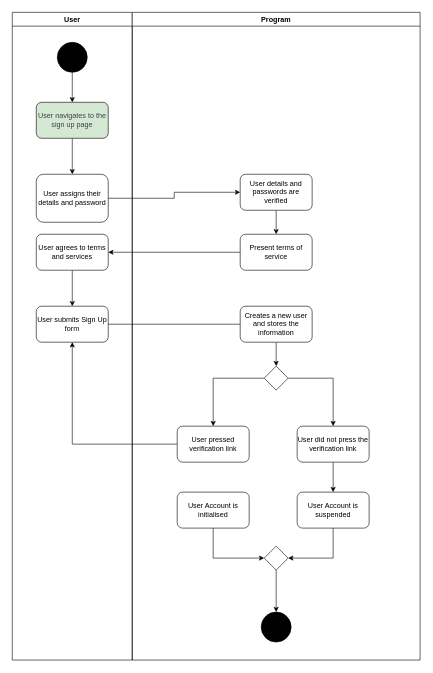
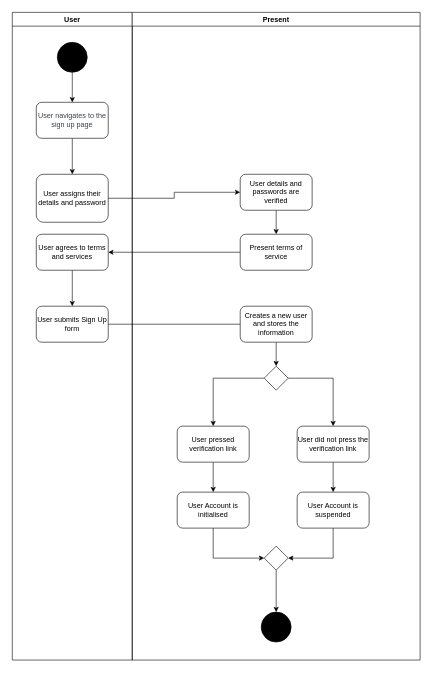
(276, 20) -> (276, 20)
(72, 120) -> (72, 120)
(72, 444) -> (213, 486)
